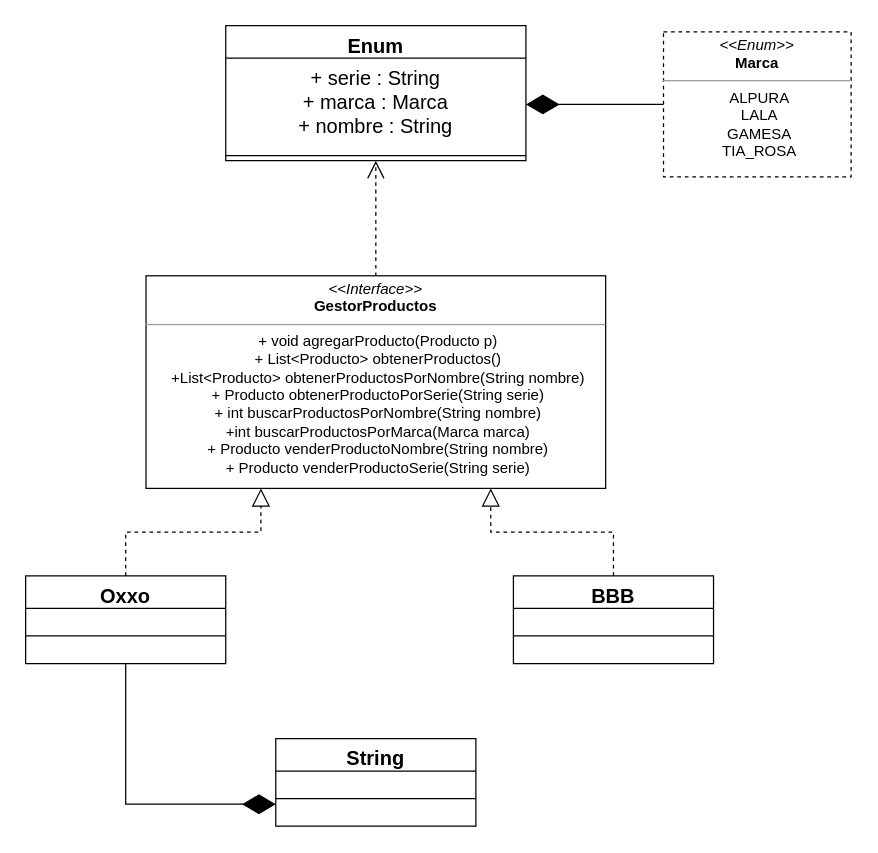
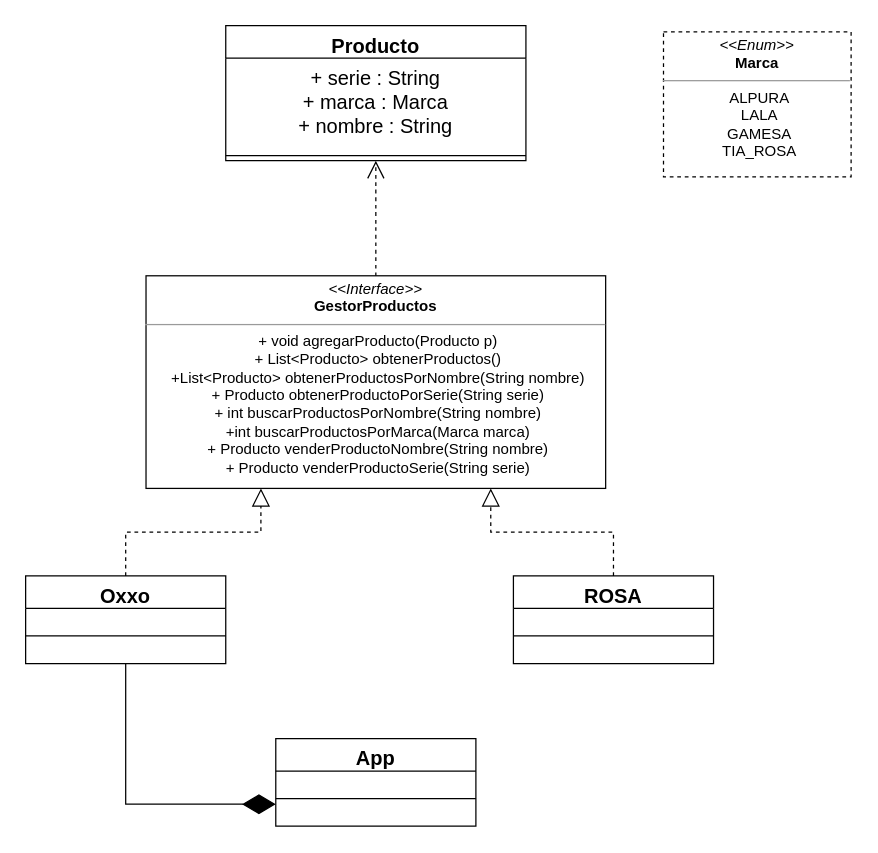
(376, 46) -> (376, 46)
(611, 104) -> none
(613, 596) -> (613, 596)
(376, 759) -> (376, 759)
